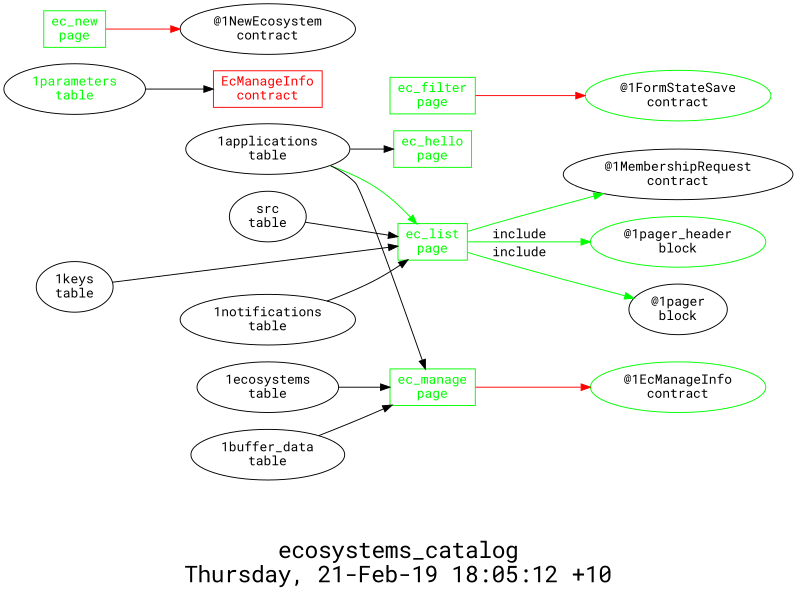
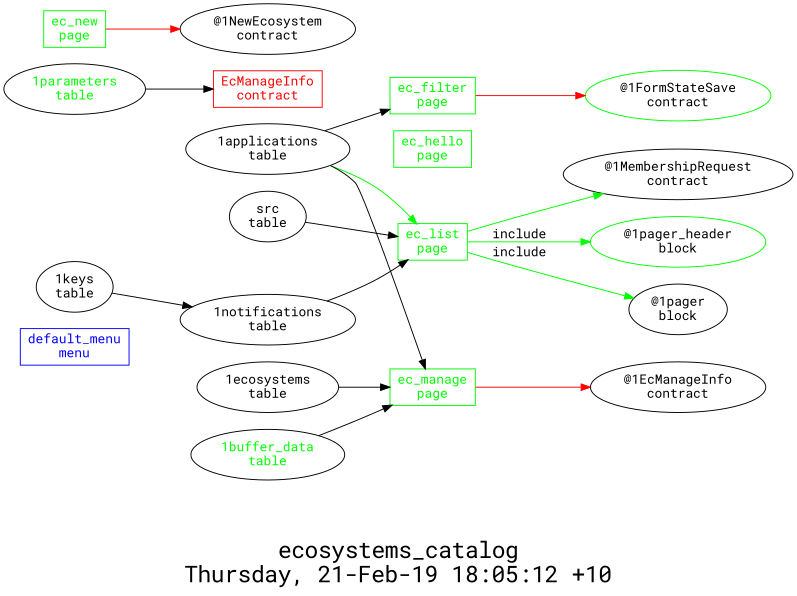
(367, 149) -> (353, 121)
(251, 265) -> (147, 299)
none -> (75, 347)
(678, 387) -> (678, 387)
(268, 455) -> (268, 455)
